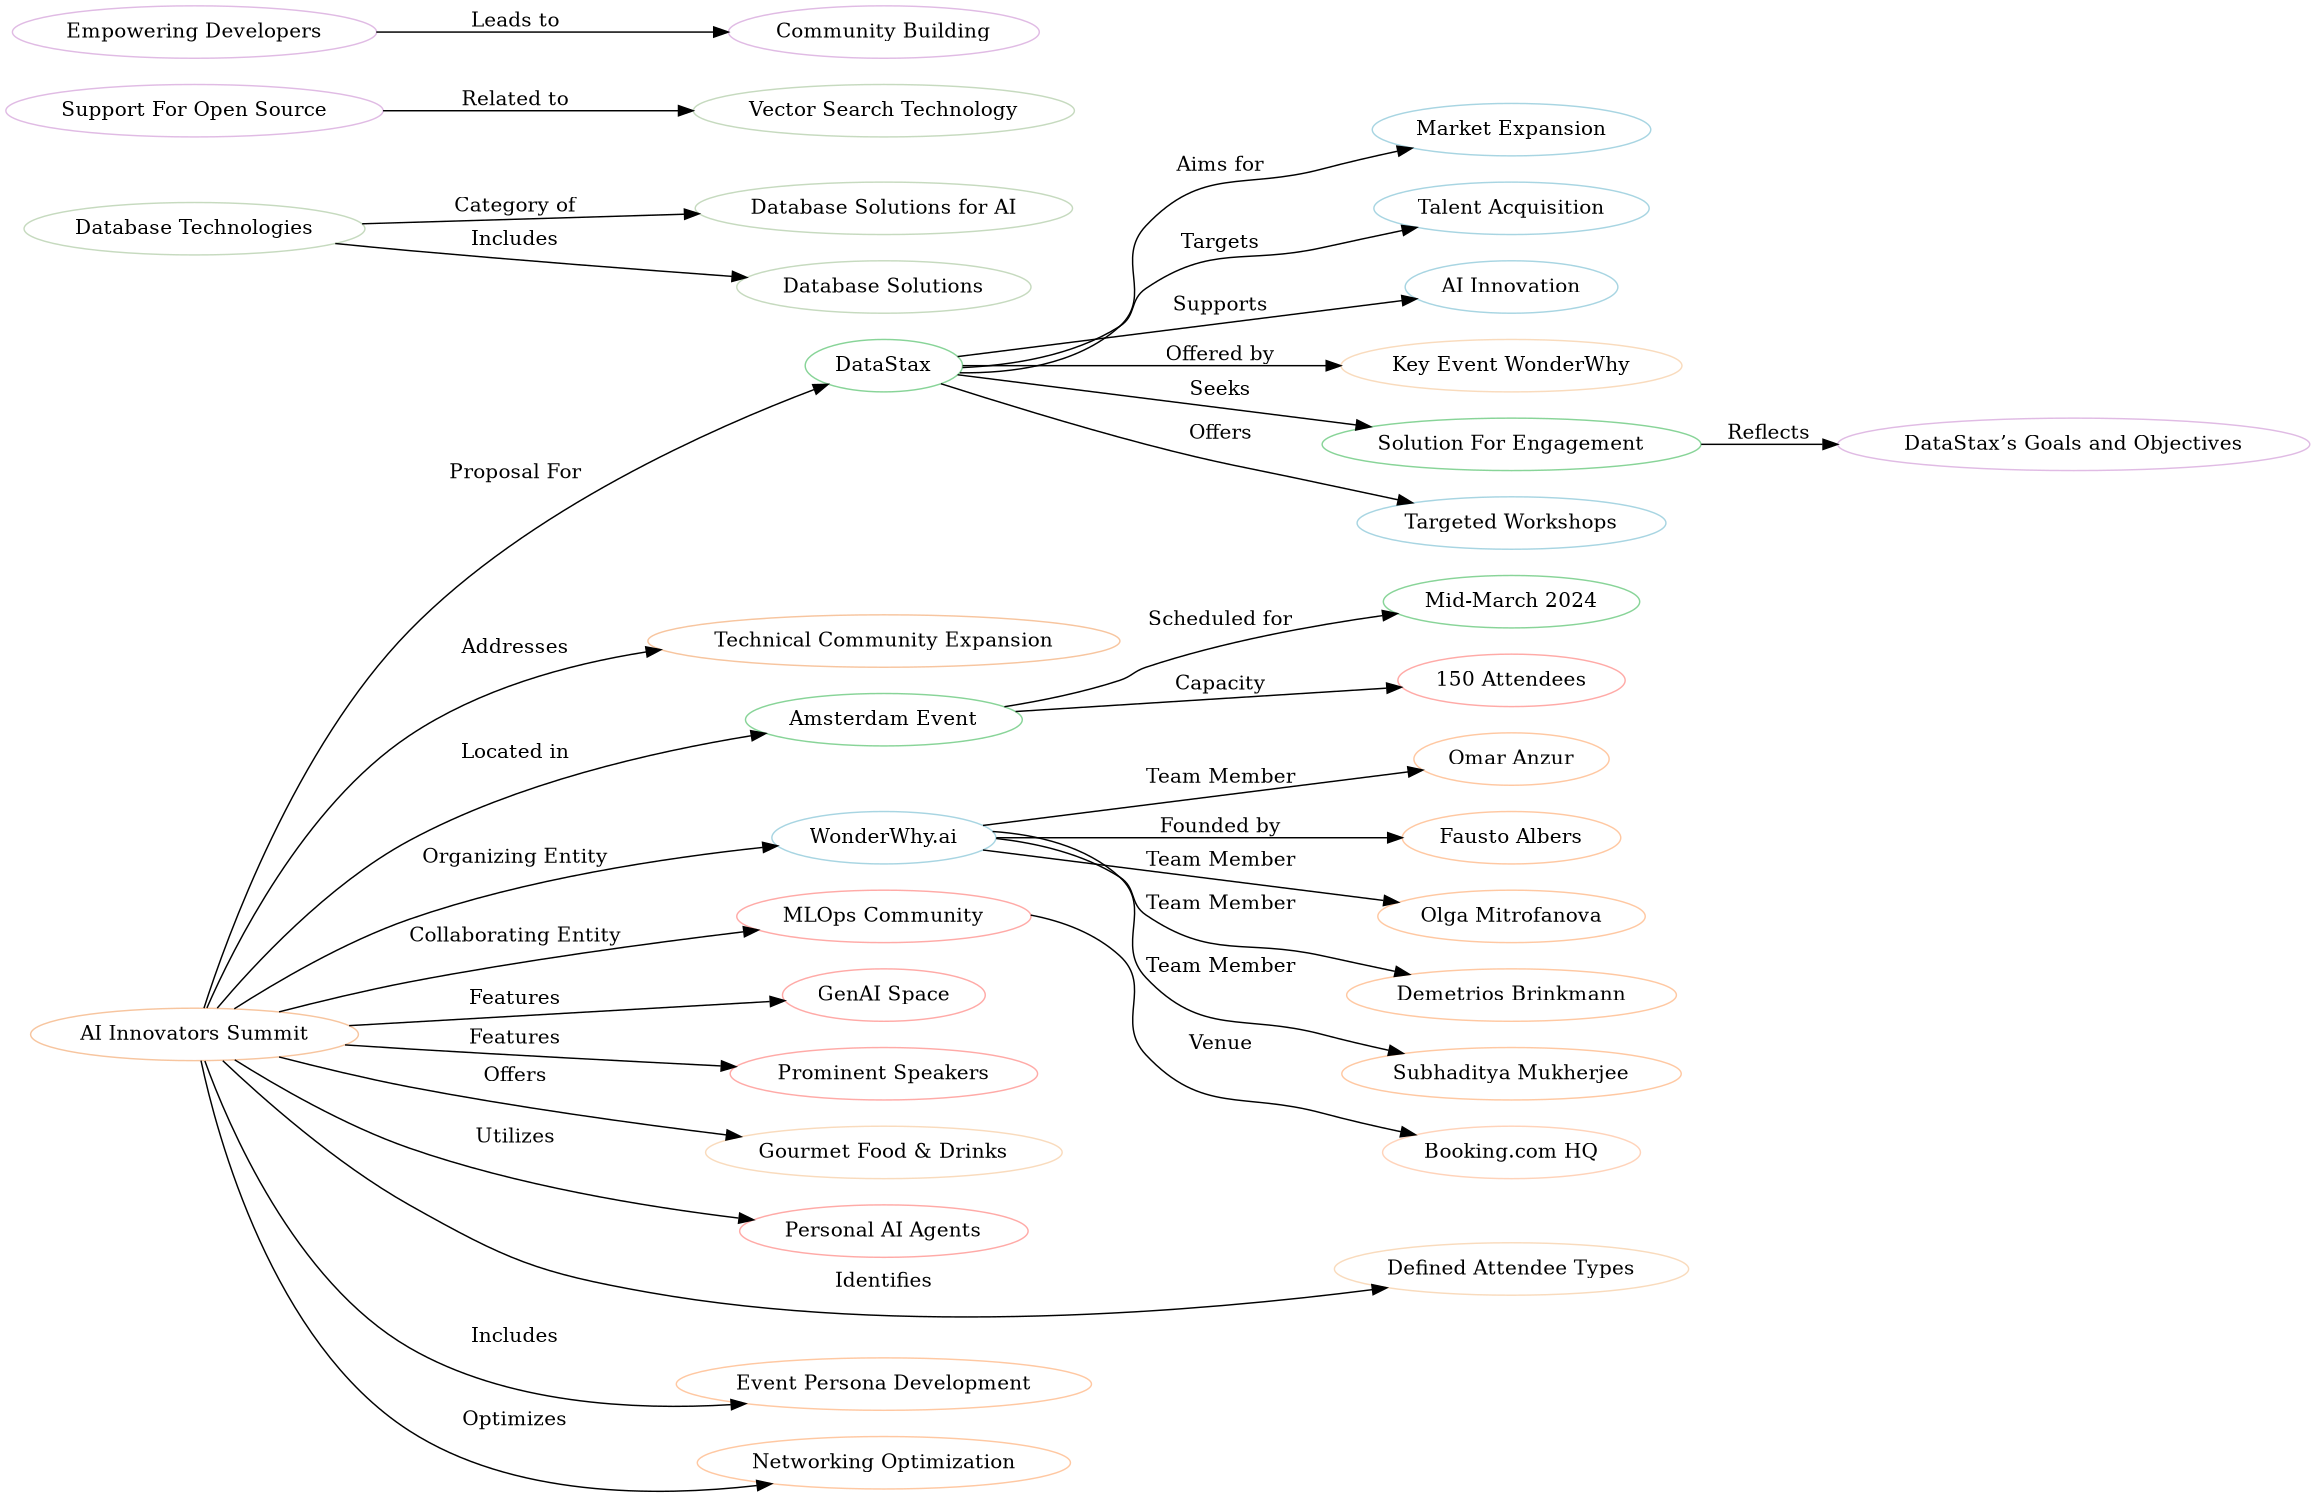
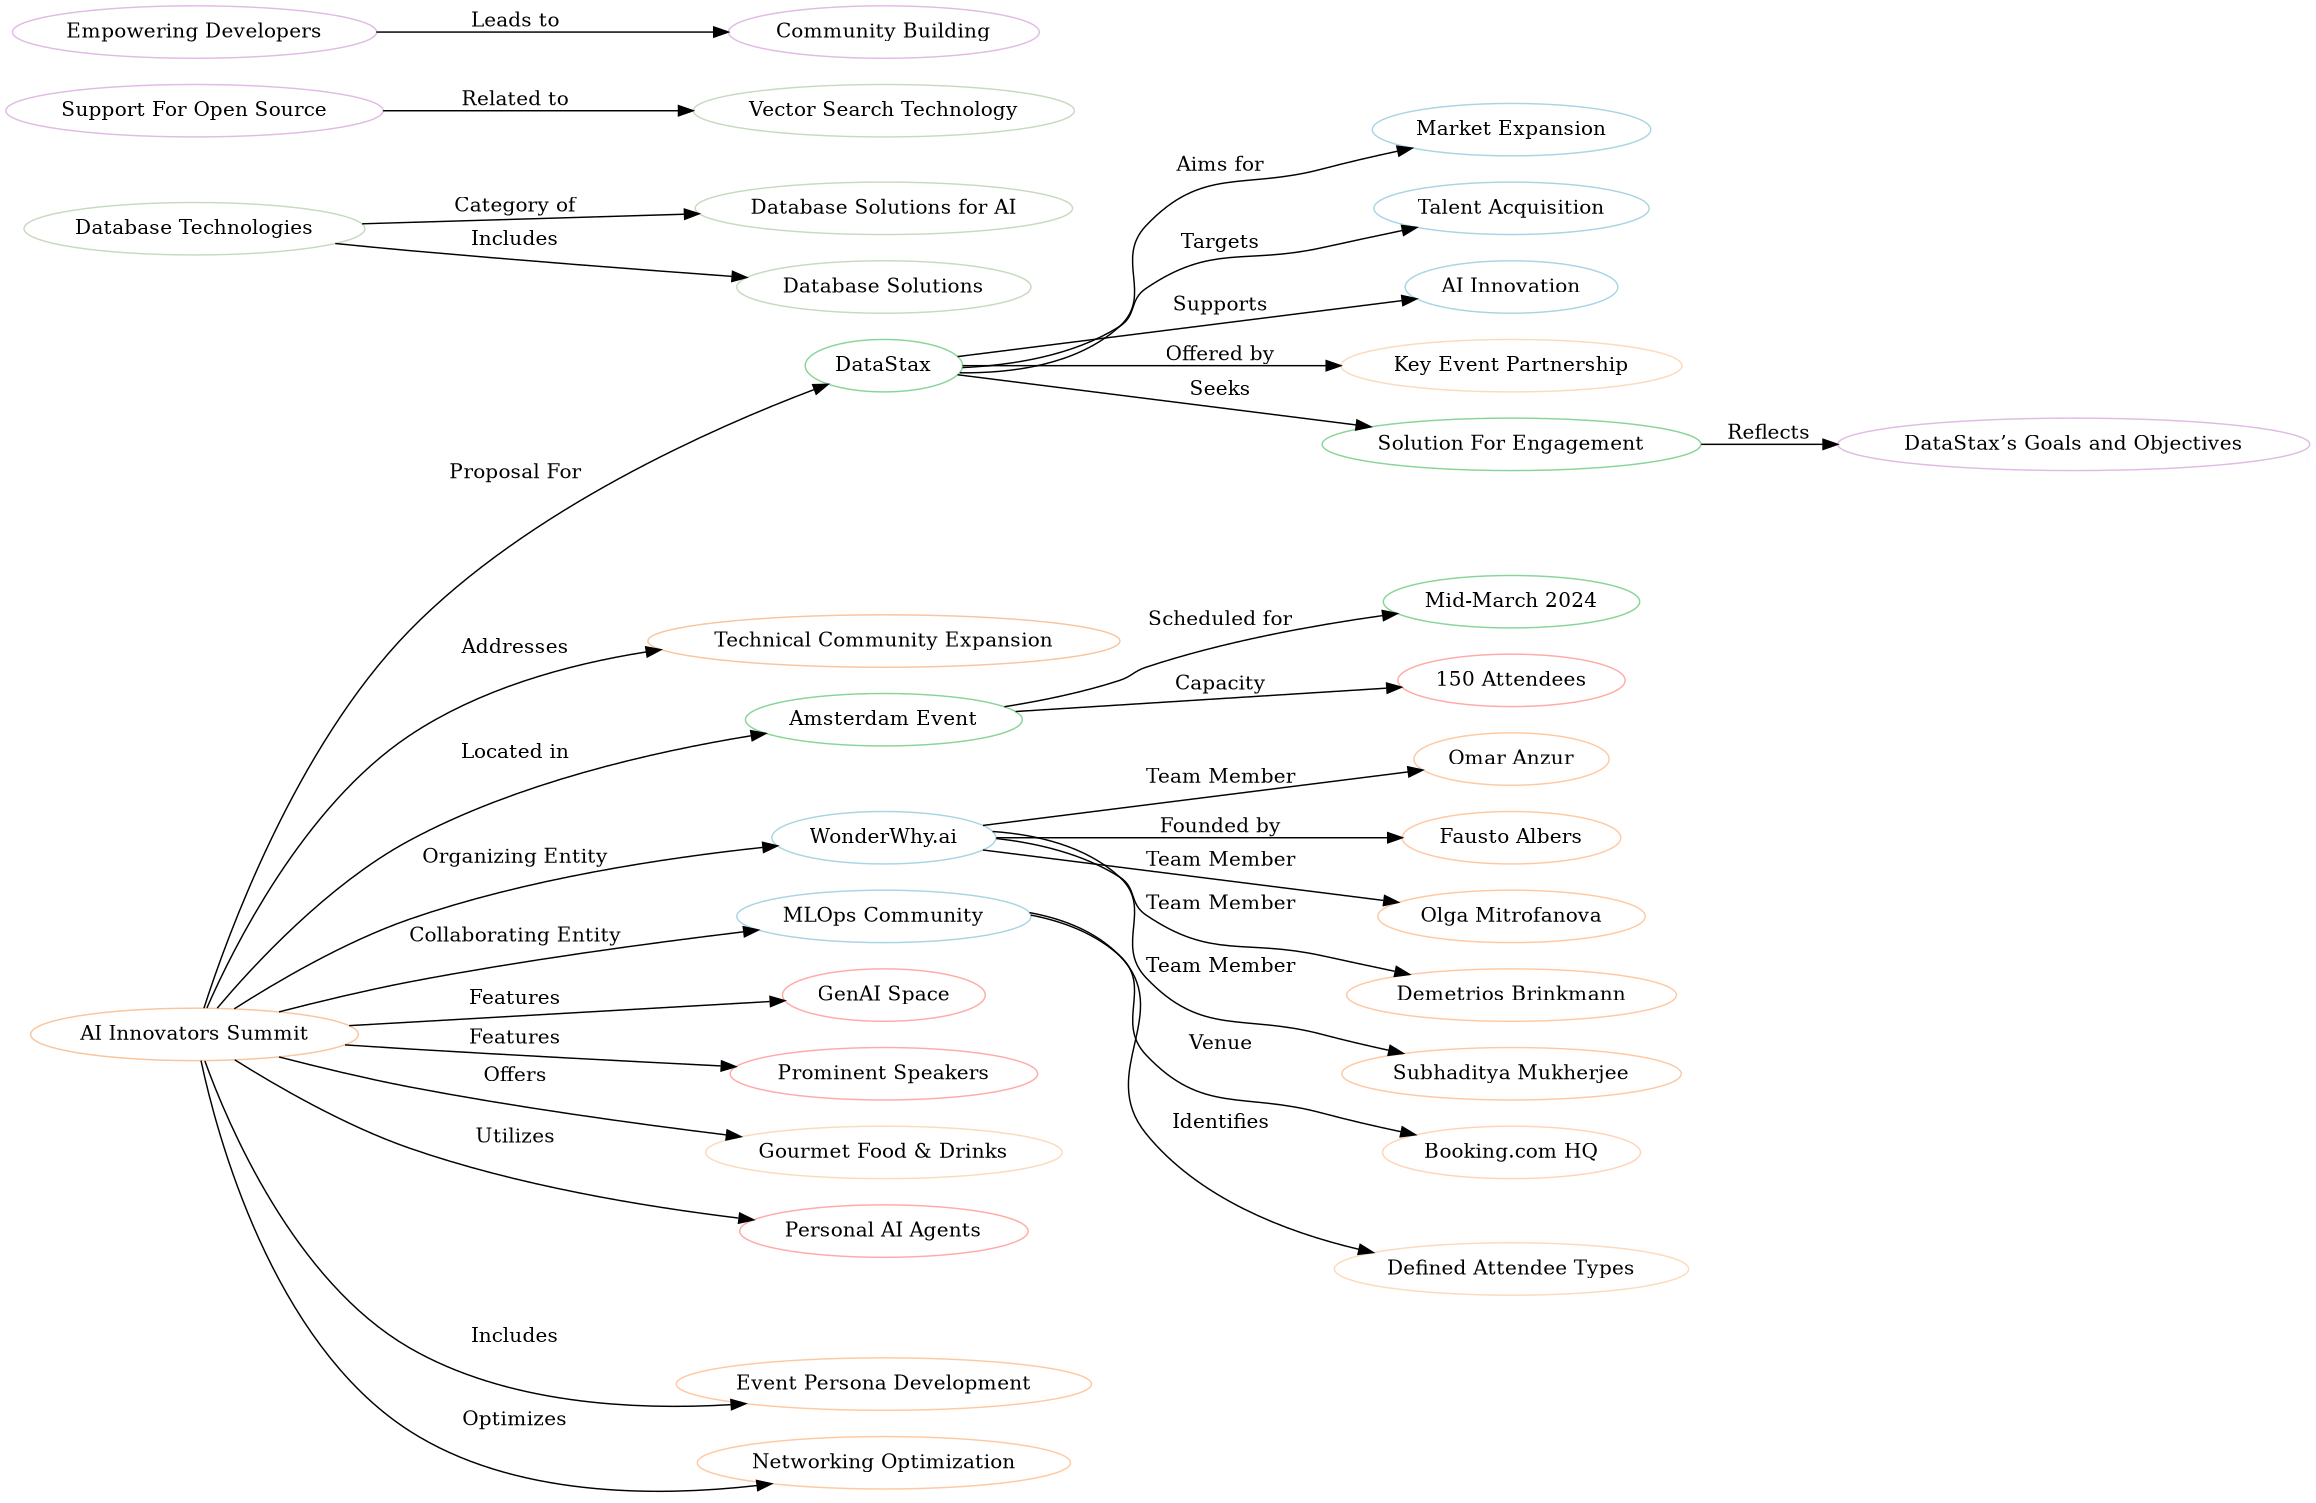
(1512, 366) -> (1512, 366)
(1512, 523) -> none
(884, 916) -> (884, 916)
(764, 1308) -> (1135, 1115)
